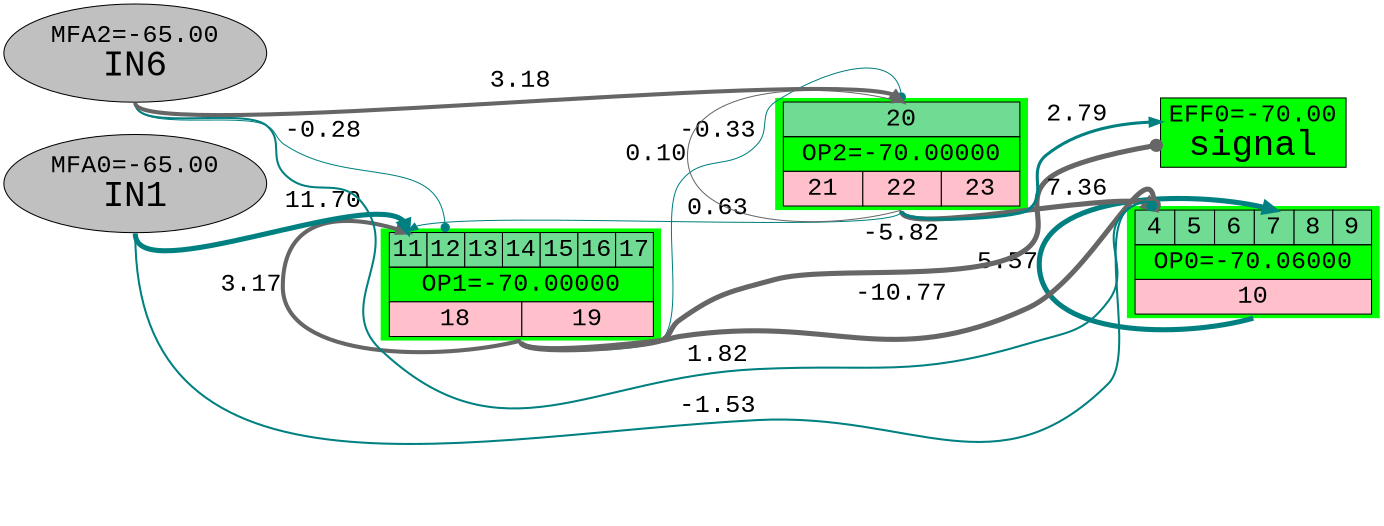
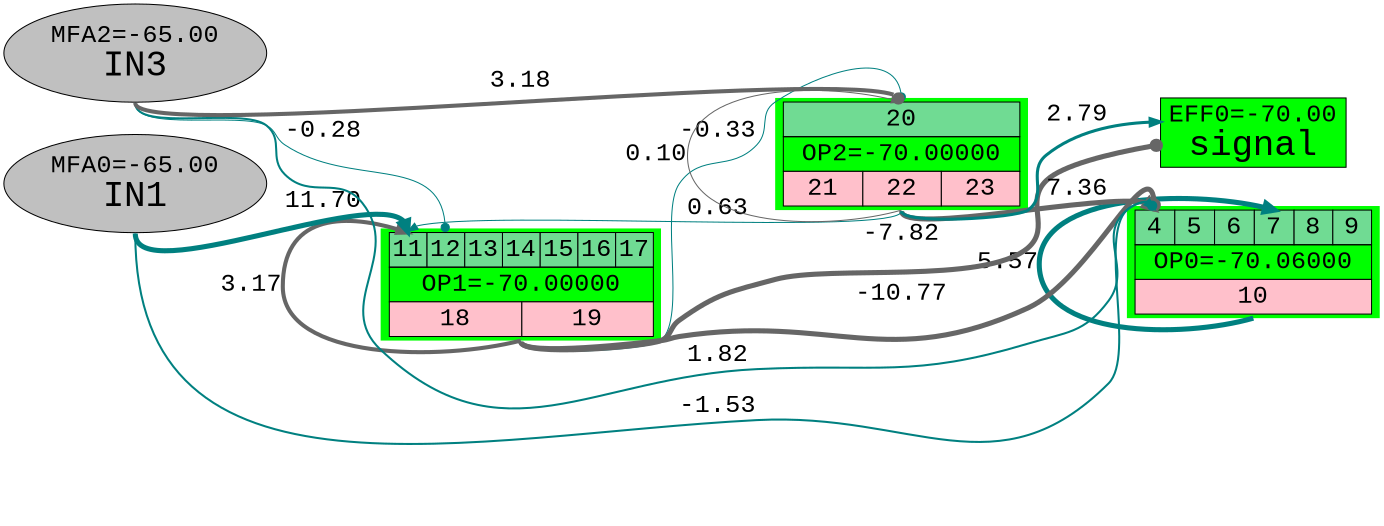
(135, 65) -> (135, 65)
(514, 102) -> (514, 102)
(902, 234) -> (902, 234)
(588, 398) -> (588, 398)
